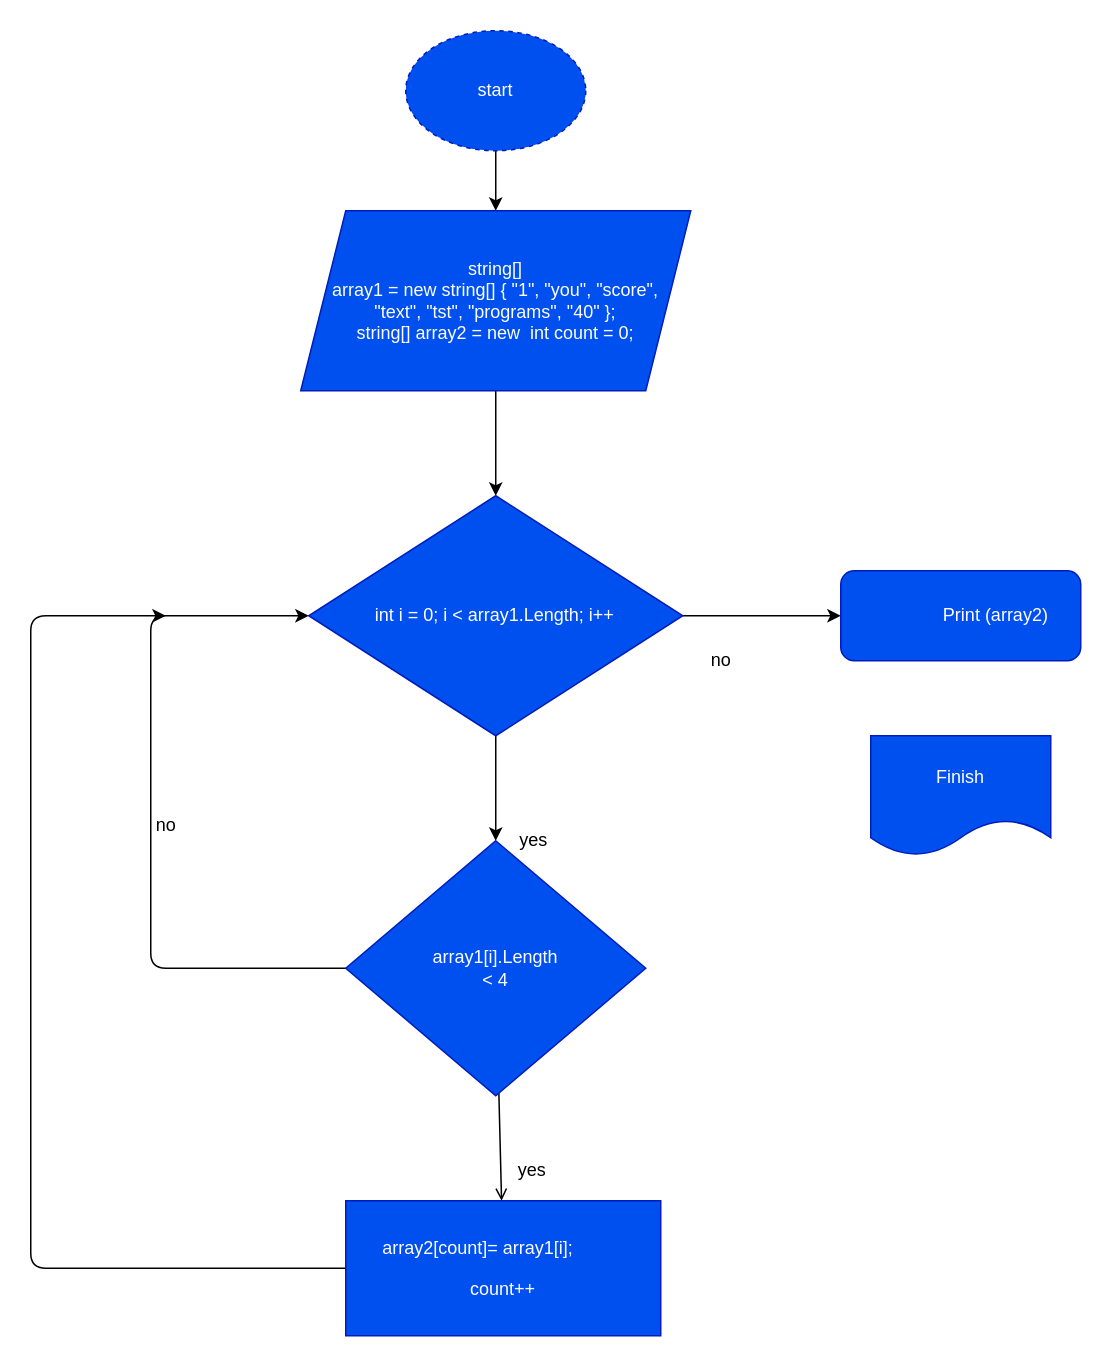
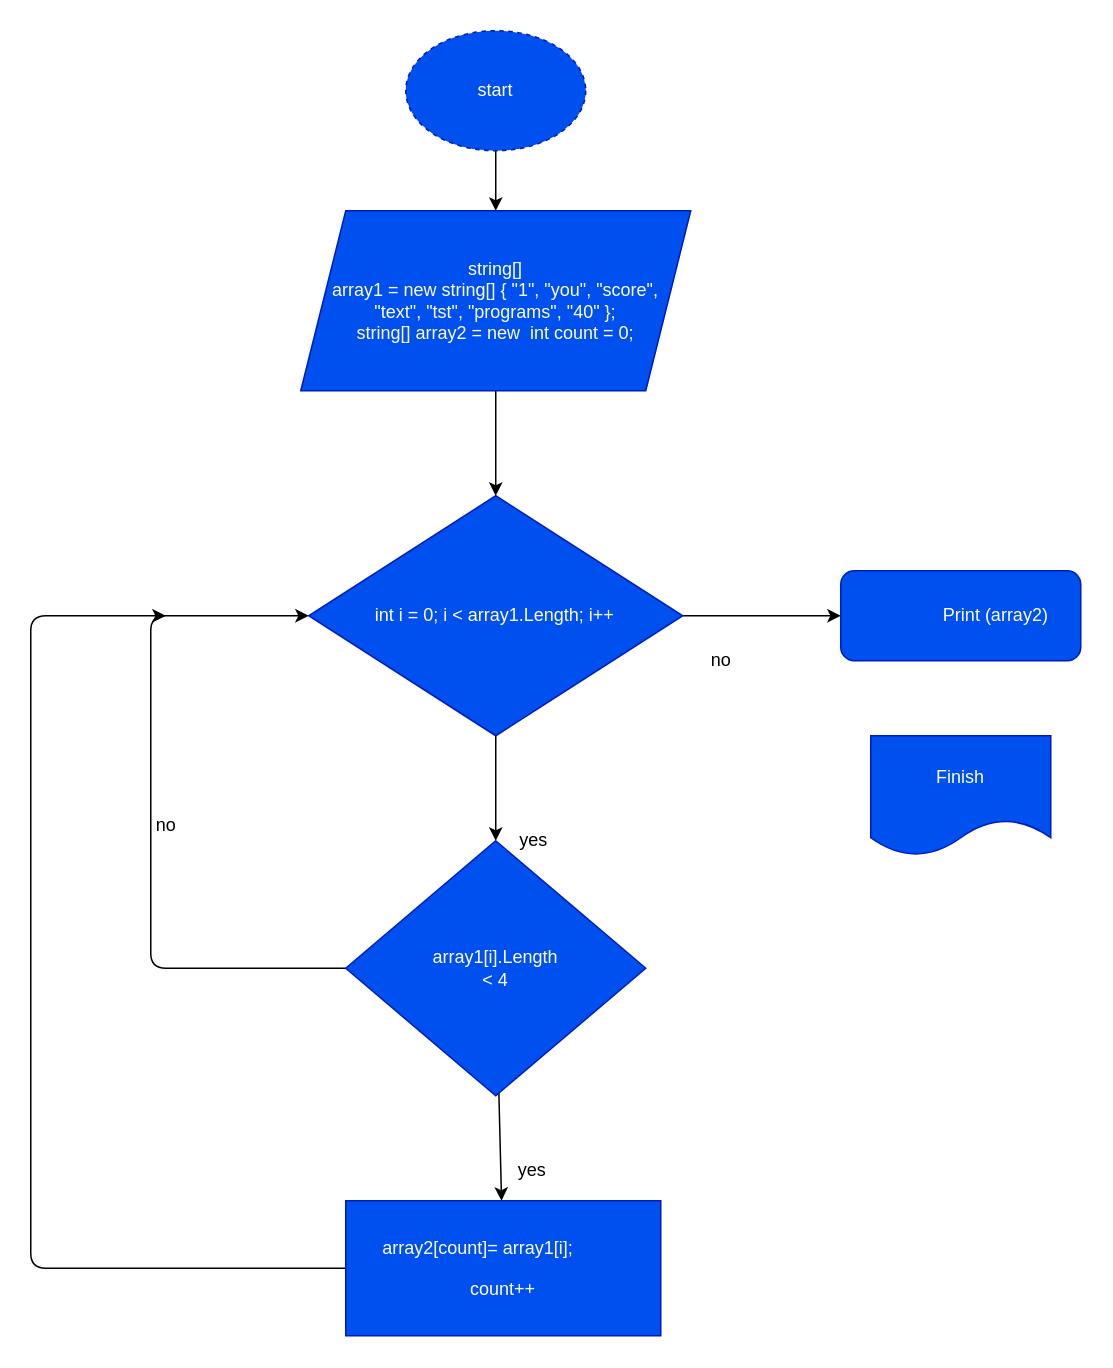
(501, 1191) -> (501, 1189)
